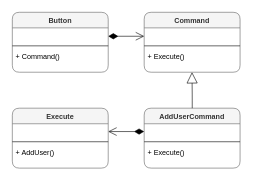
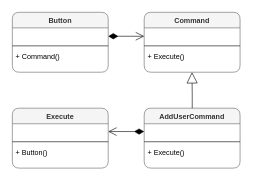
(37, 152) -> (35, 152)
